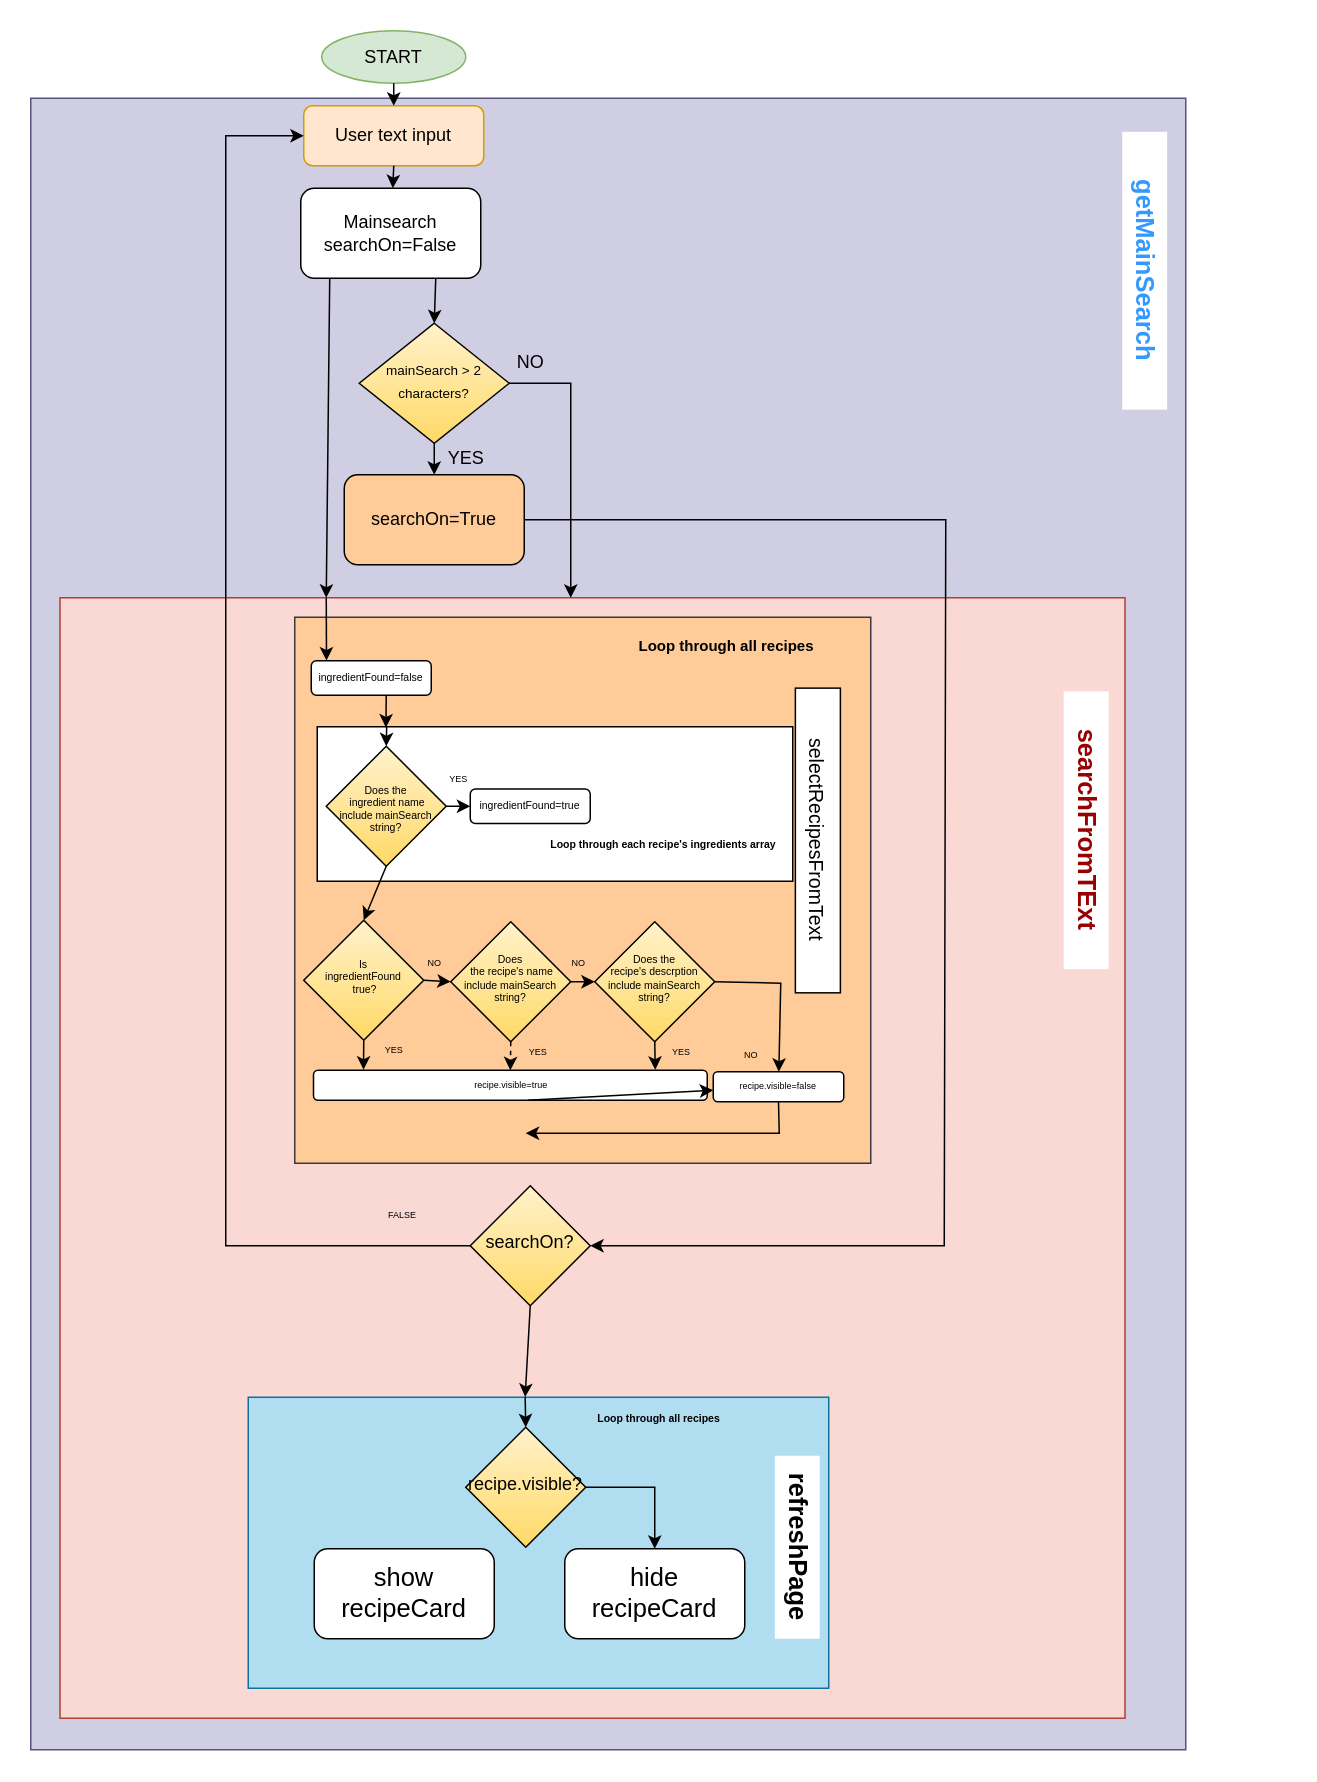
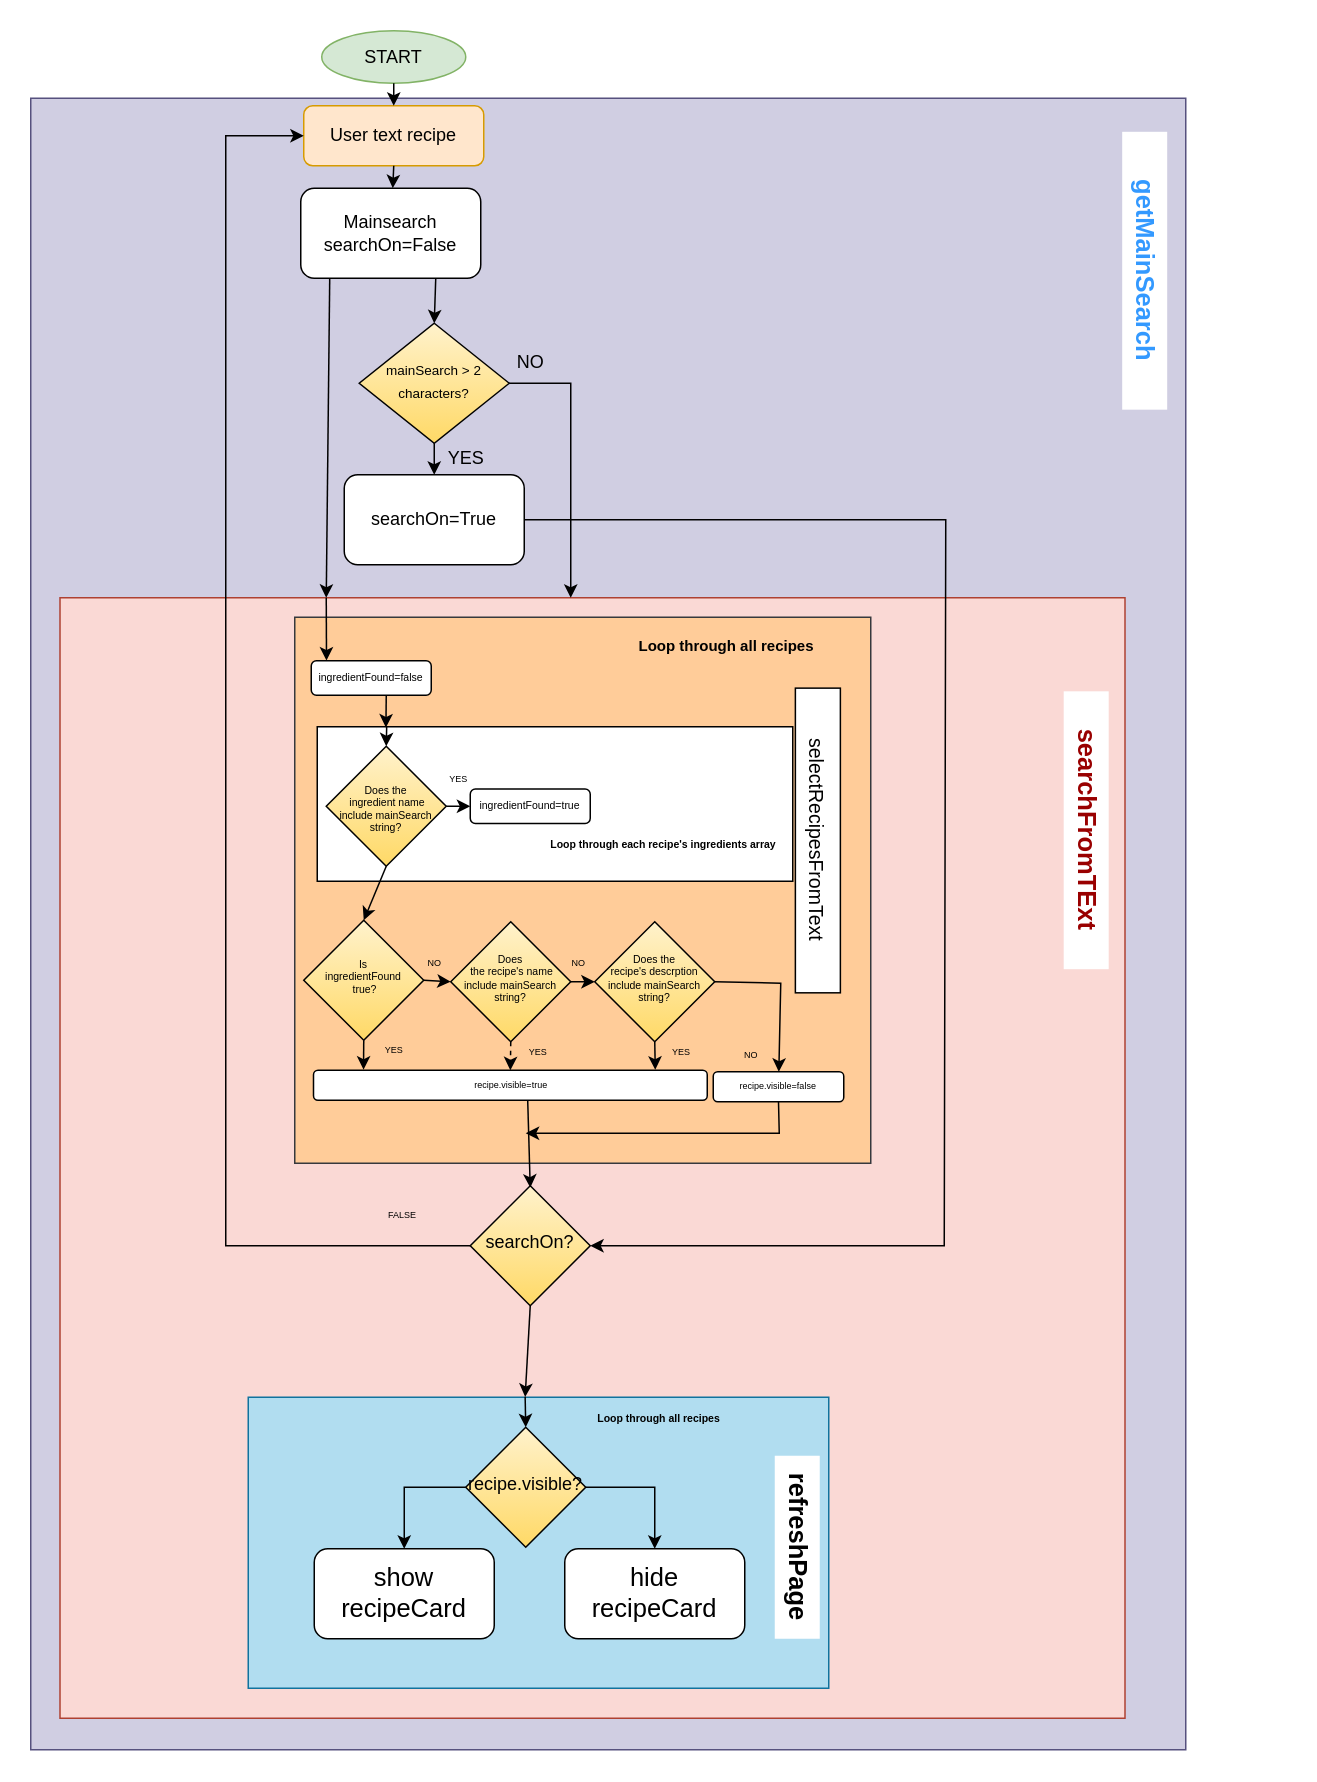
(394, 136) -> (394, 136)
(434, 520) -> (434, 520)
(624, 1095) -> (529, 1139)
none -> (409, 1487)
